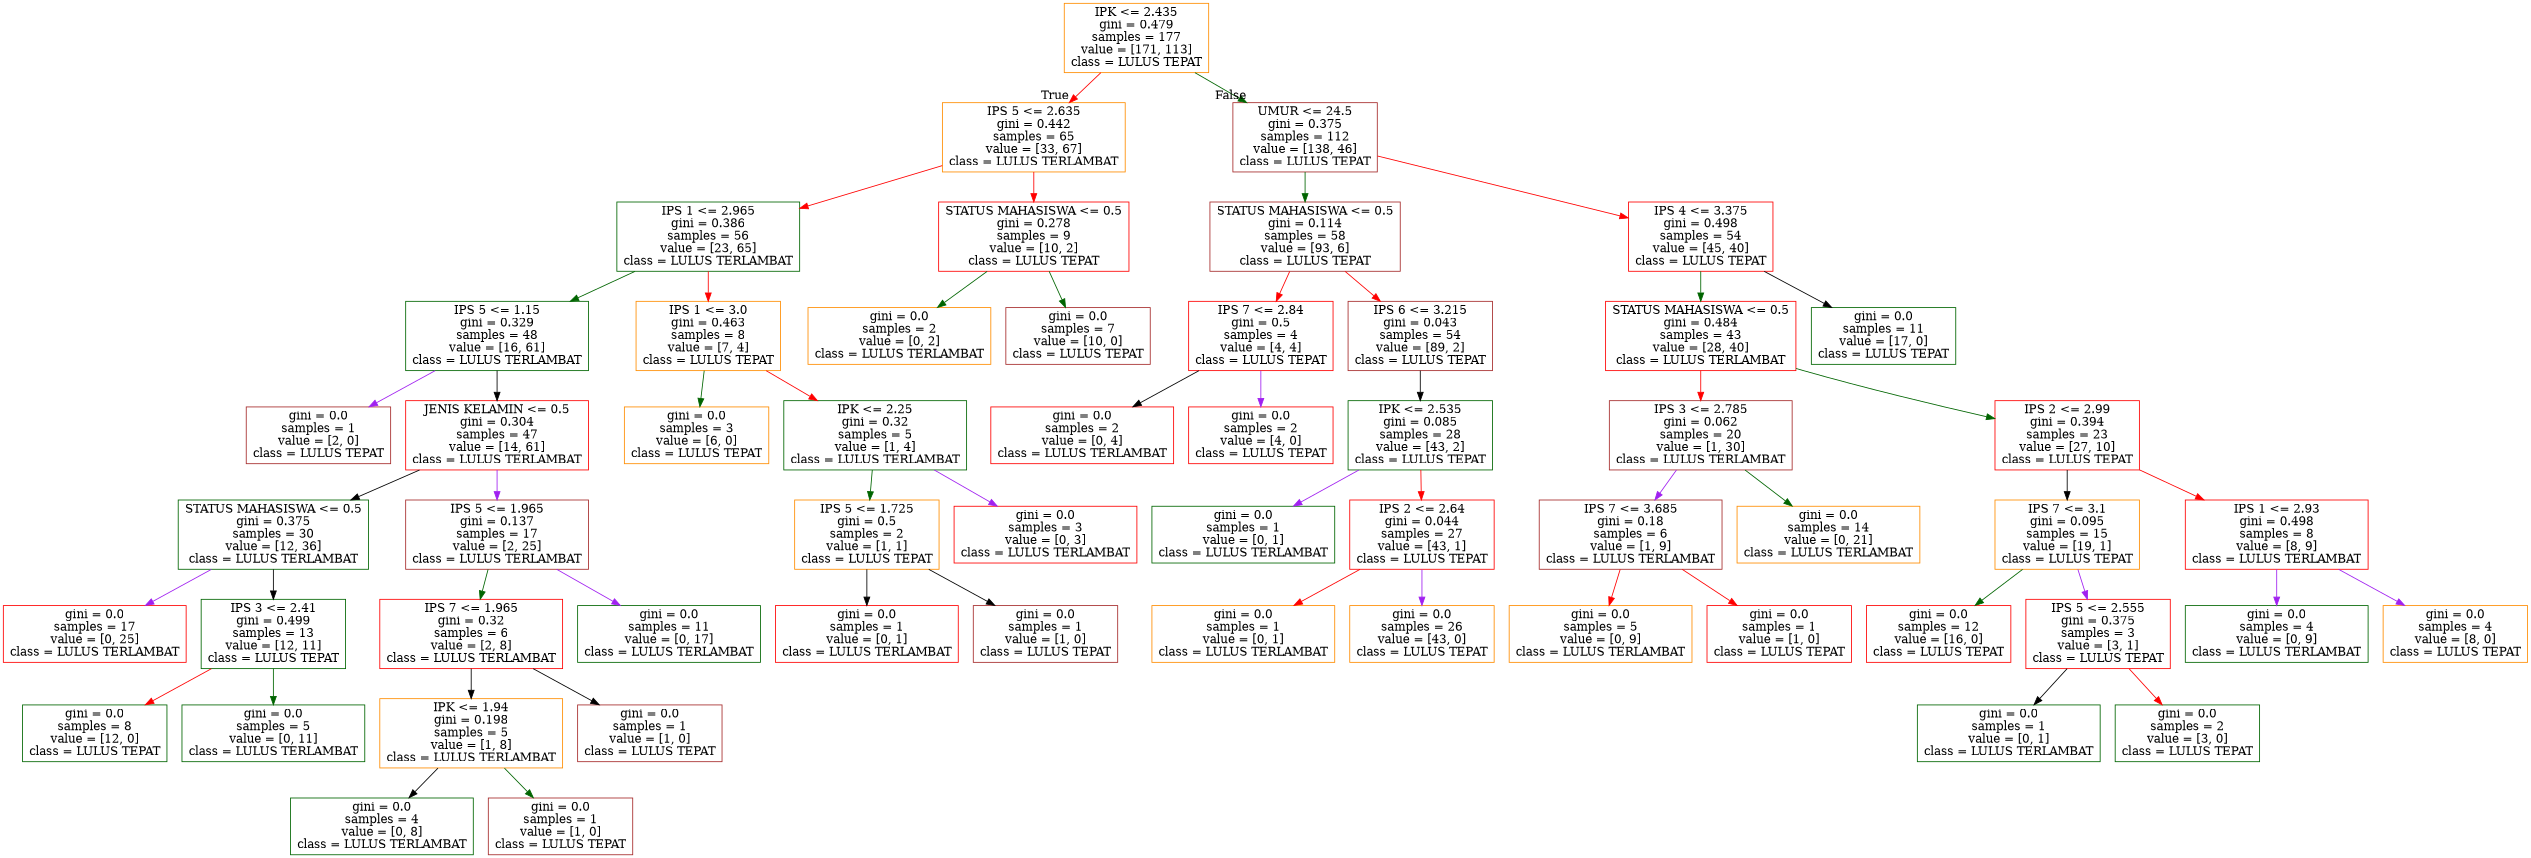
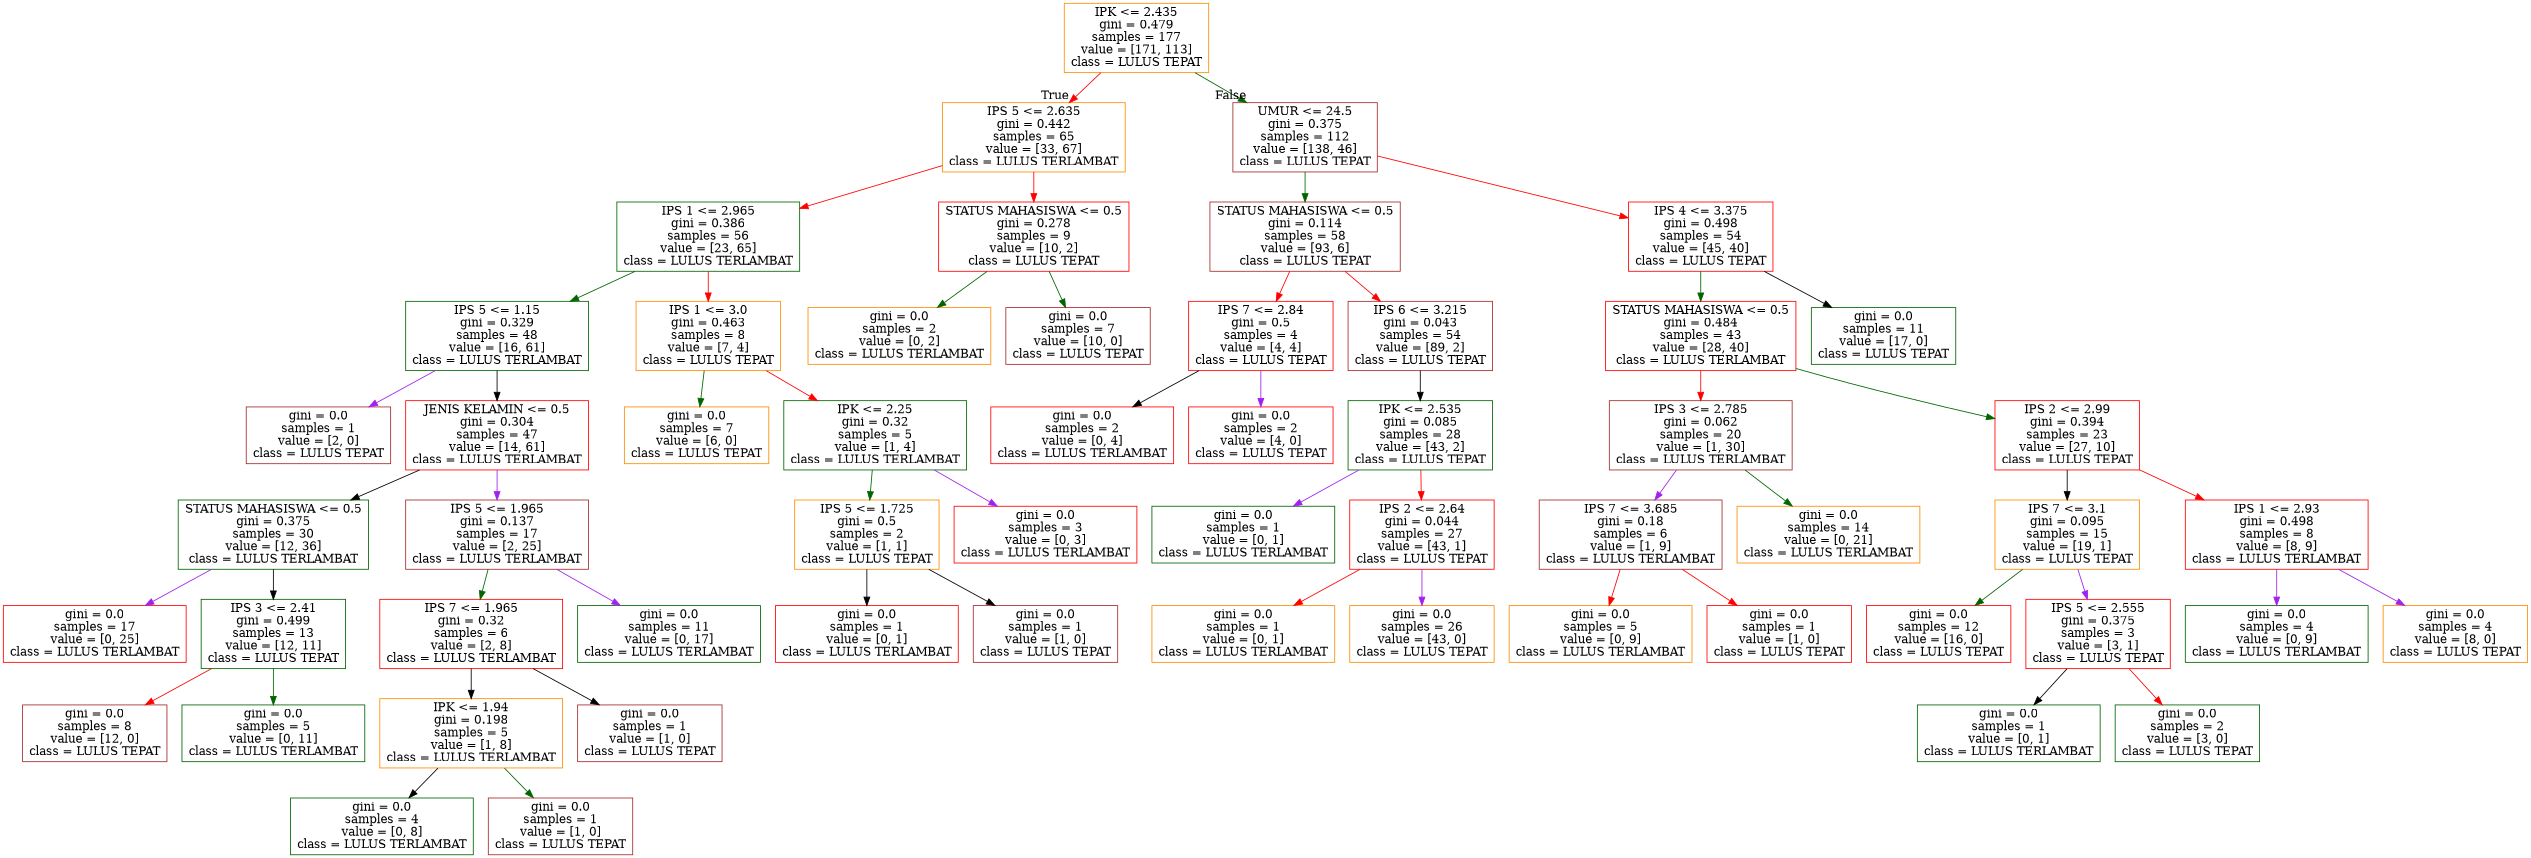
(697, 435) -> (697, 435)
(95, 733) -> (95, 733)
